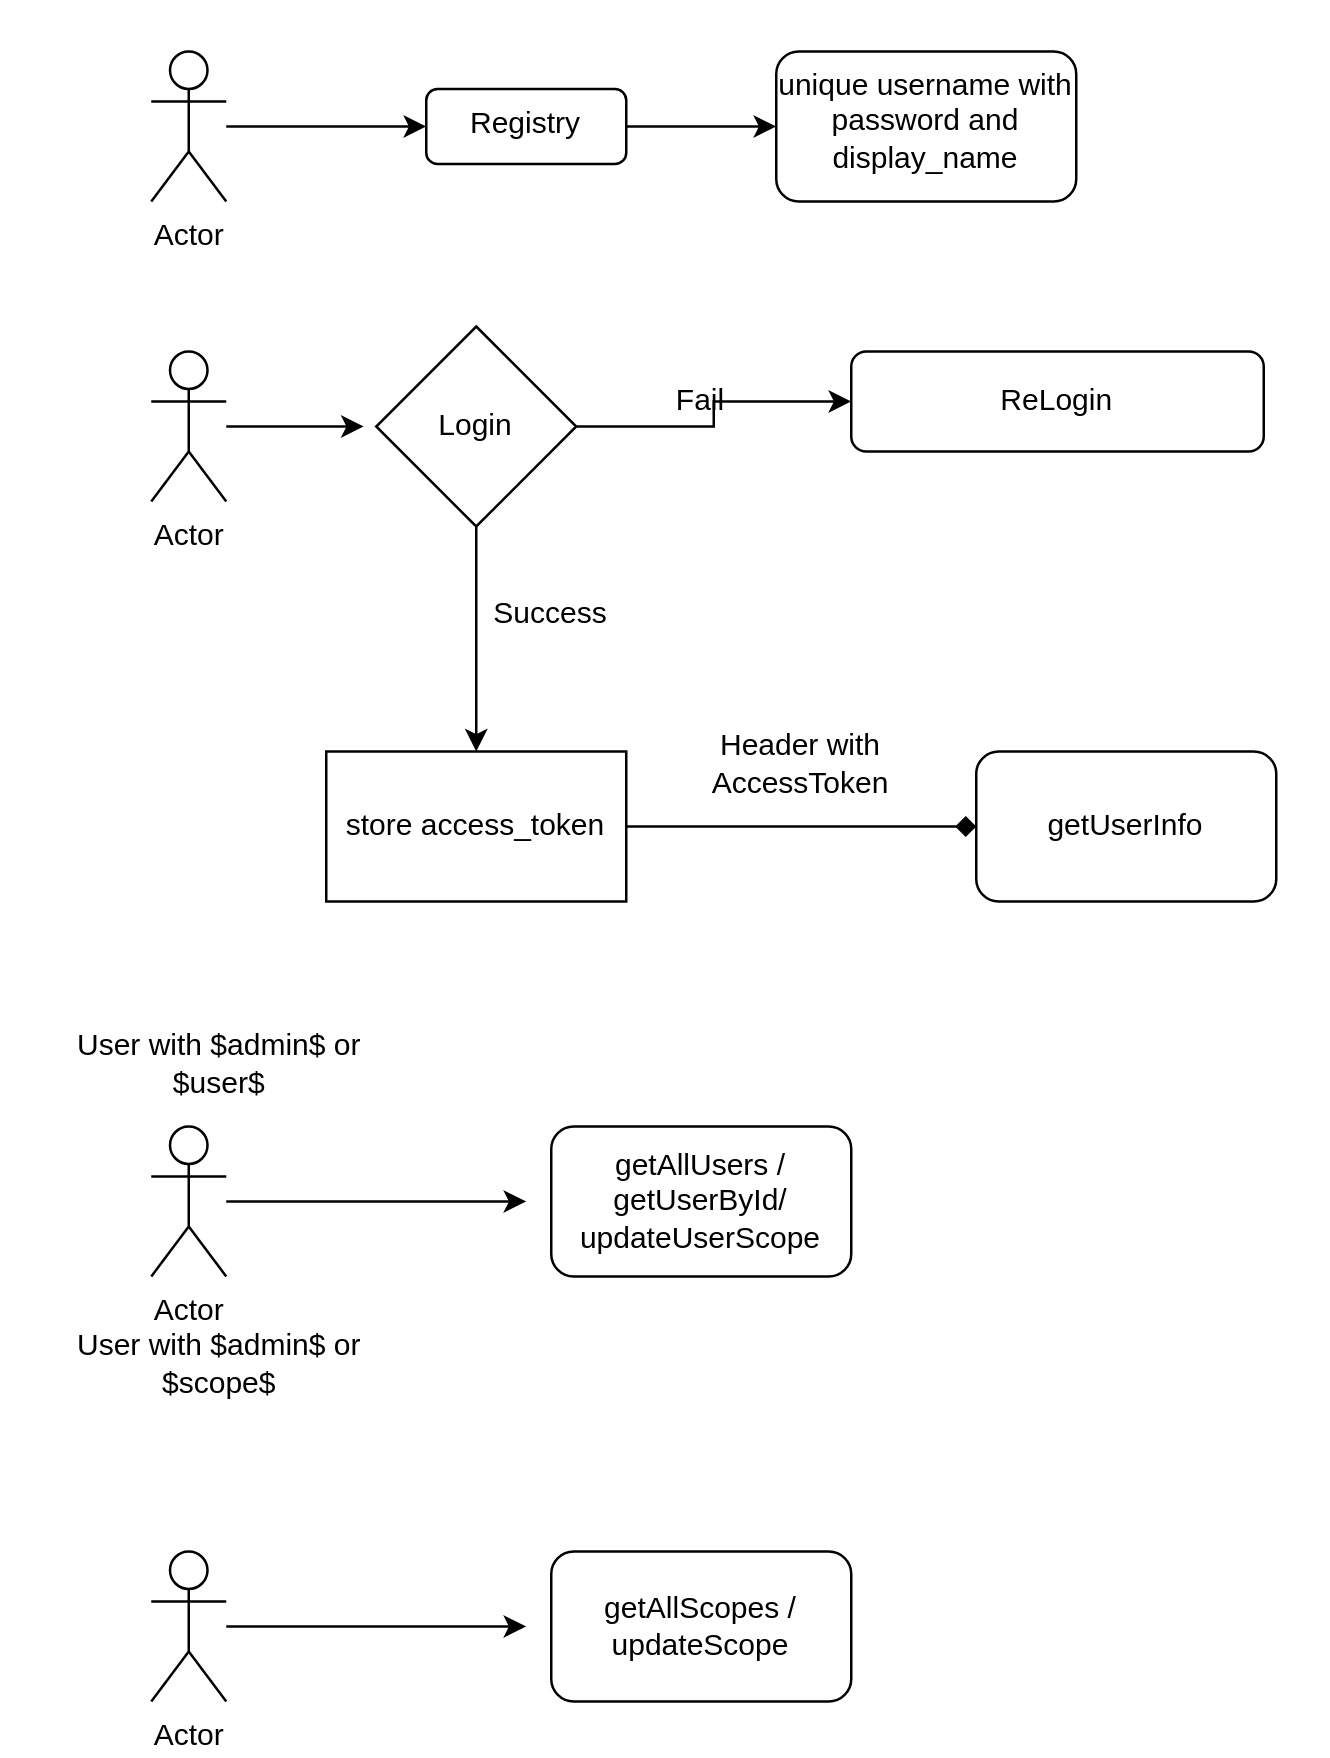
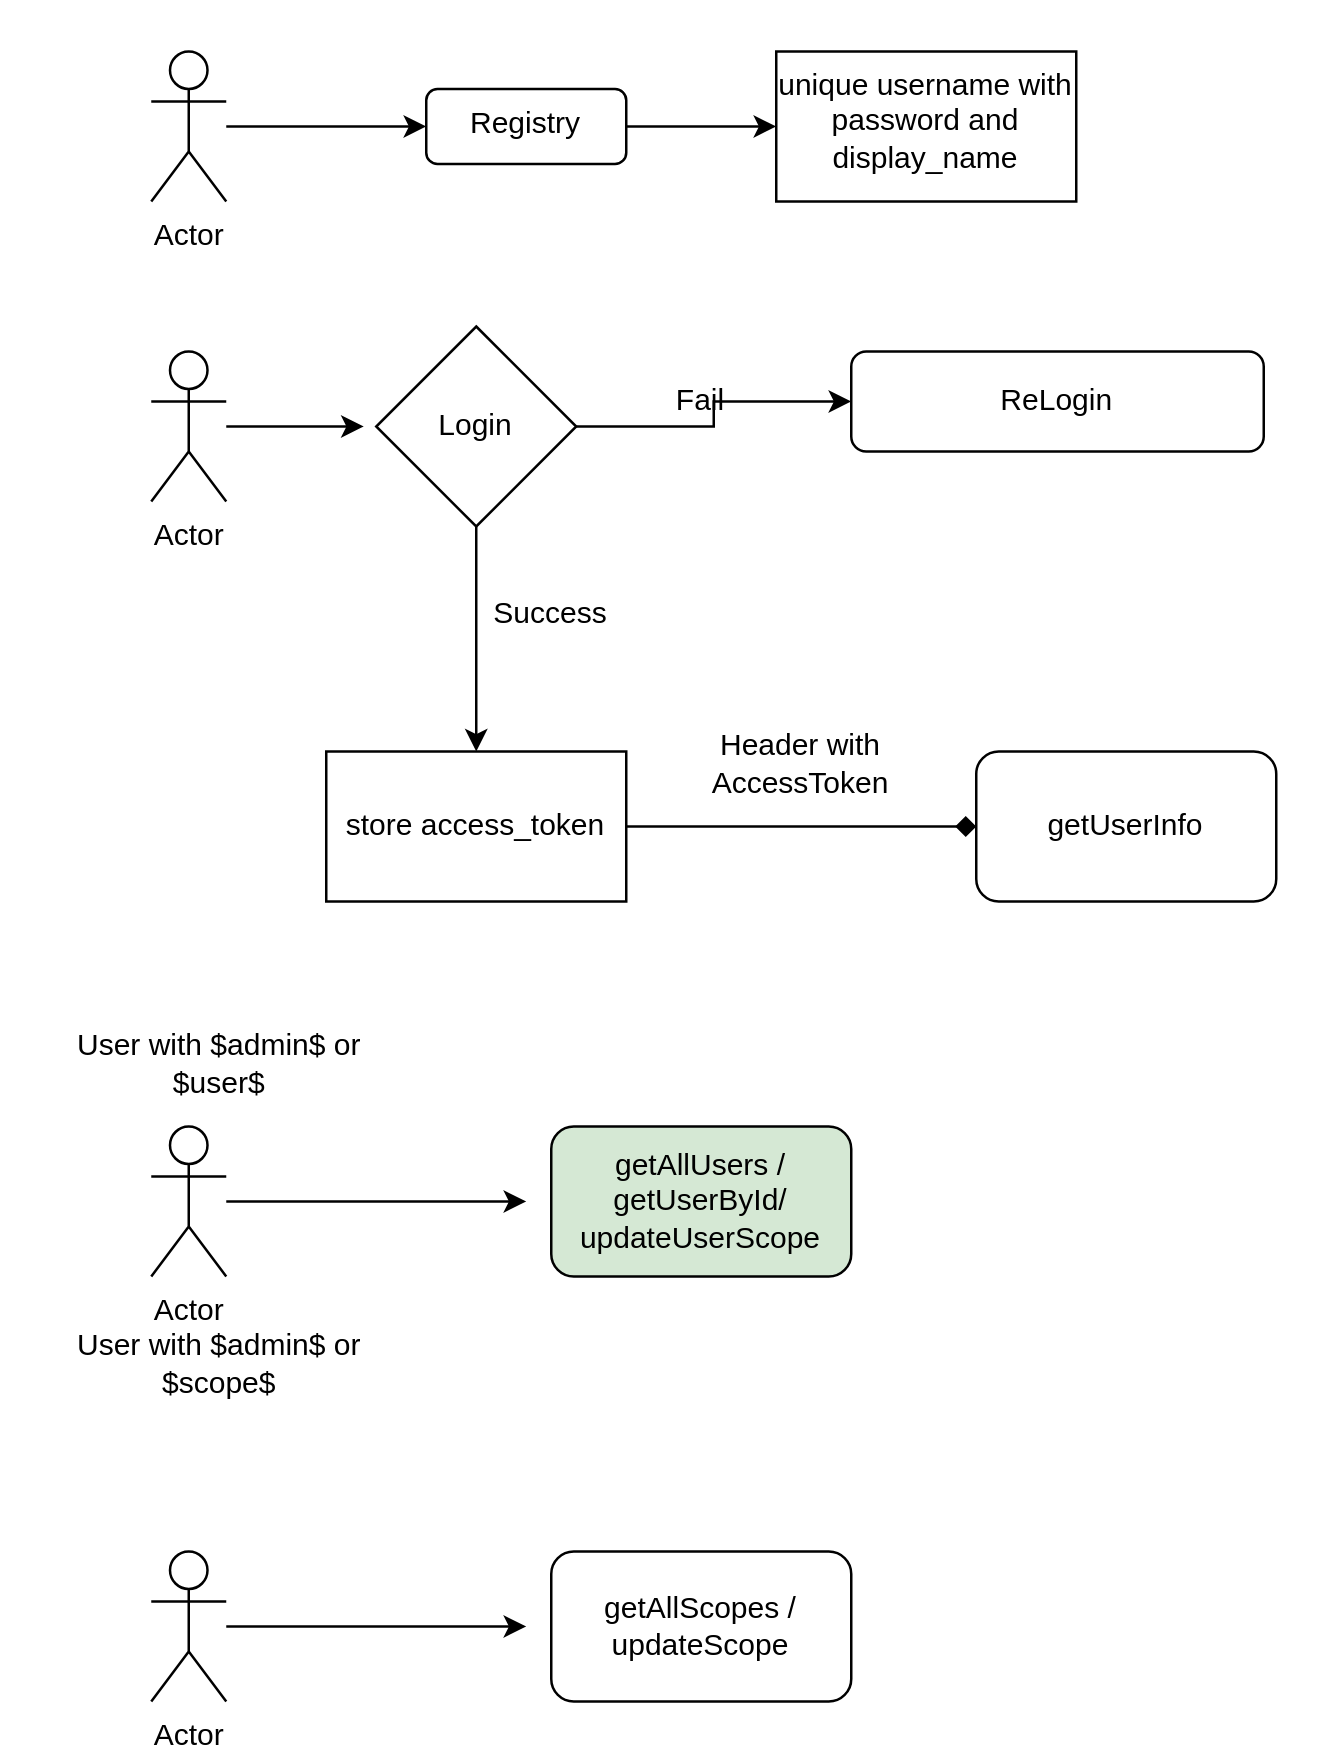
(926, 126) -> (926, 126)
(701, 1201) -> (701, 1201)
